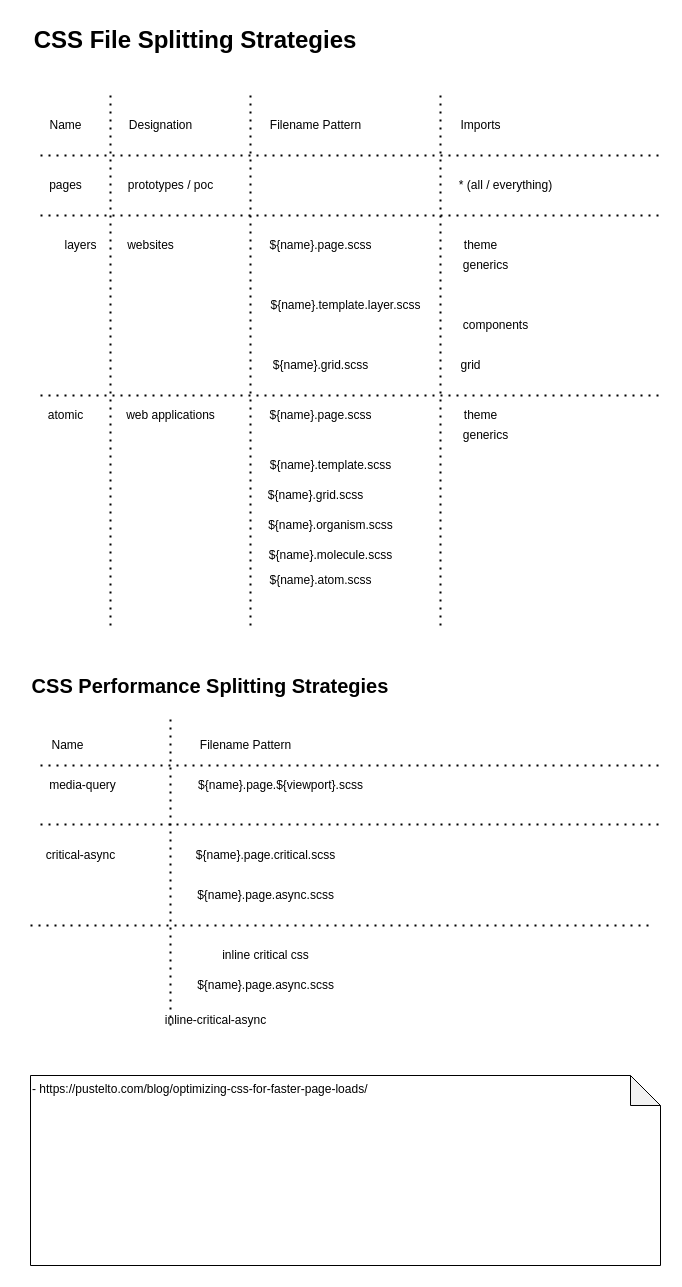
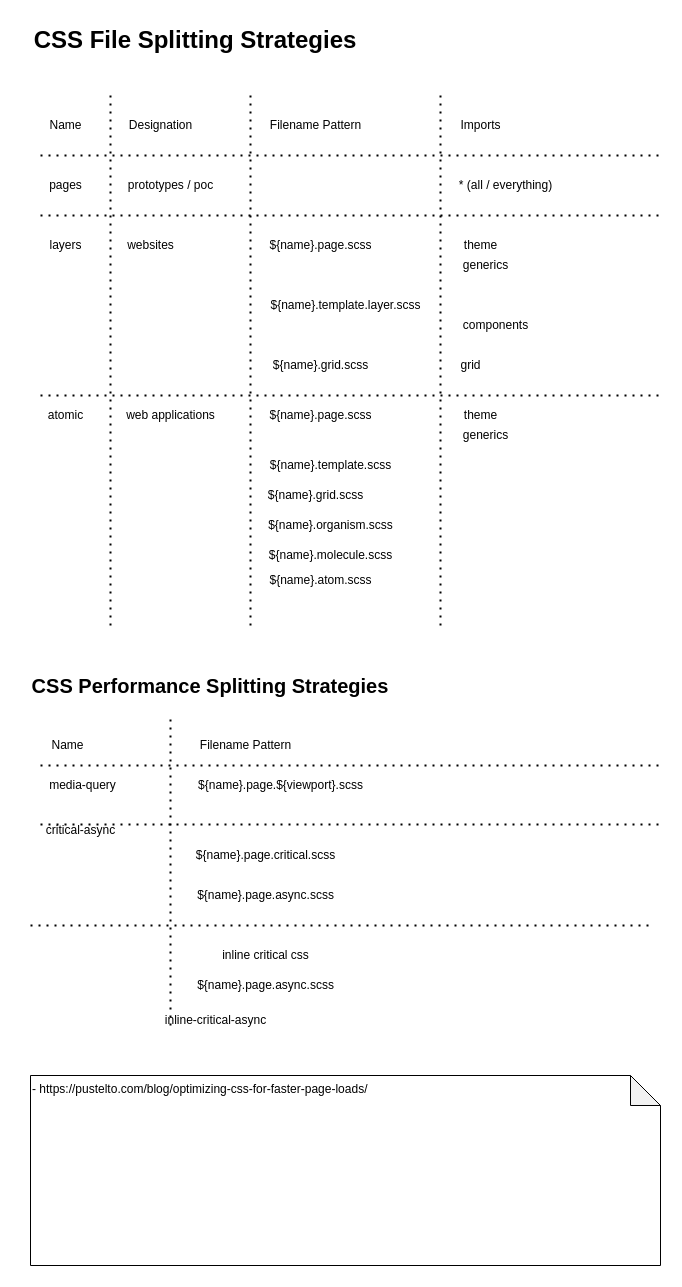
(81, 246) -> (66, 246)
(81, 856) -> (81, 831)
